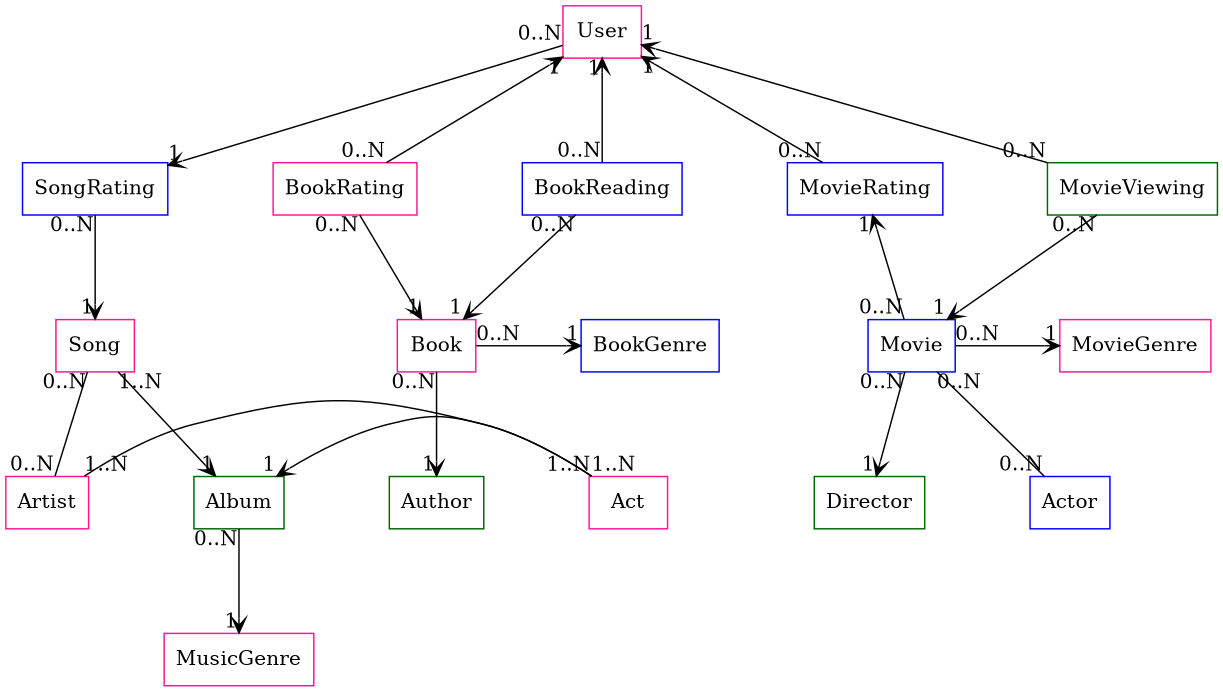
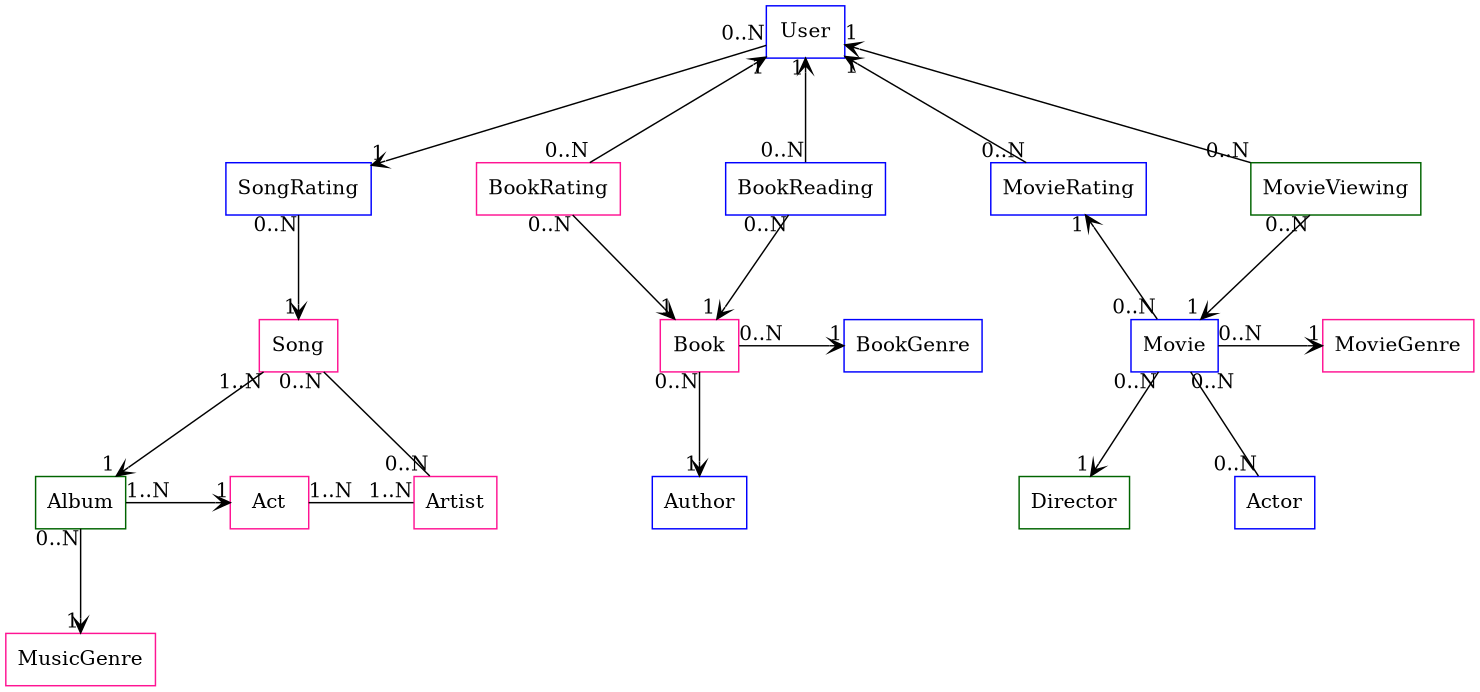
(602, 32) -> (806, 32)
(410, 420) -> (171, 503)
(437, 503) -> (700, 503)
